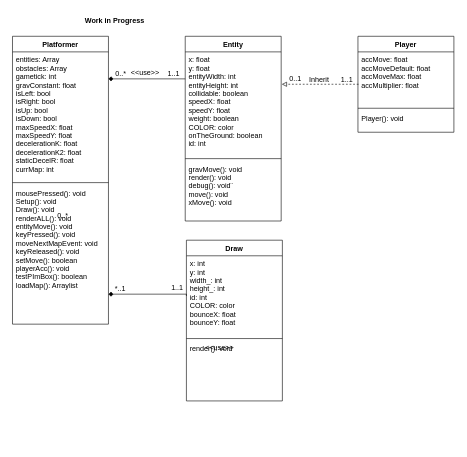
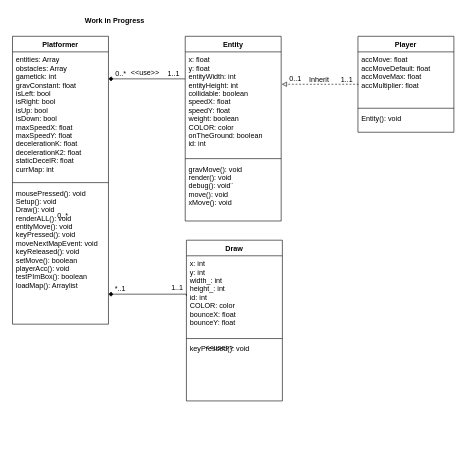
(386, 119) -> (386, 119)
(215, 349) -> (223, 349)
